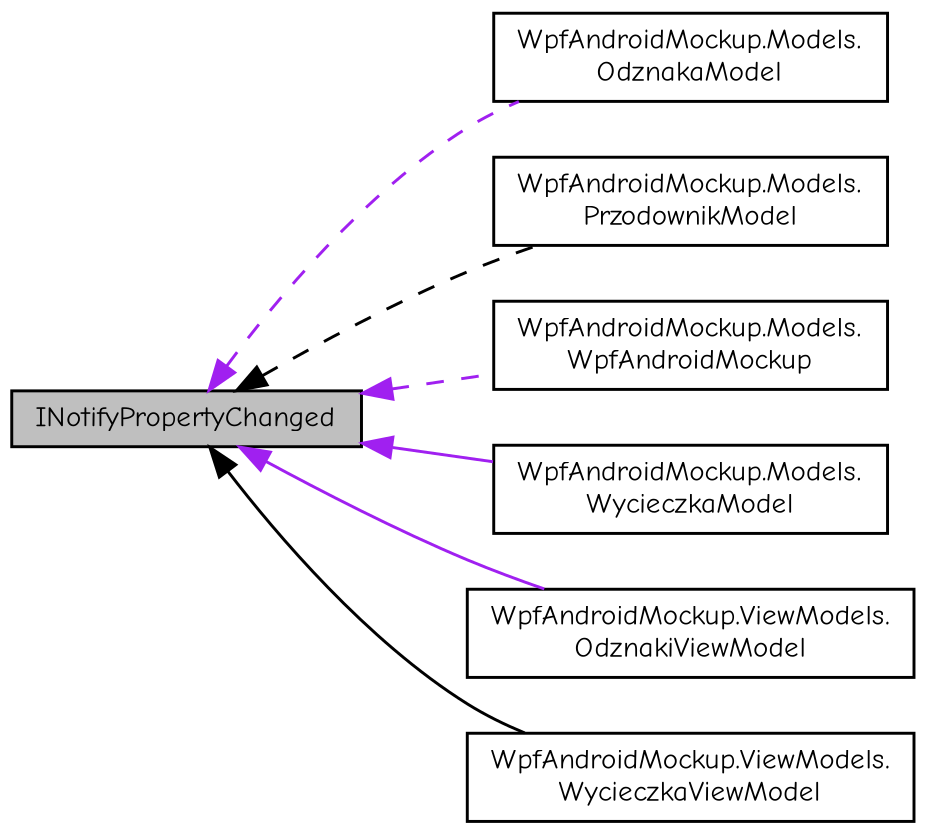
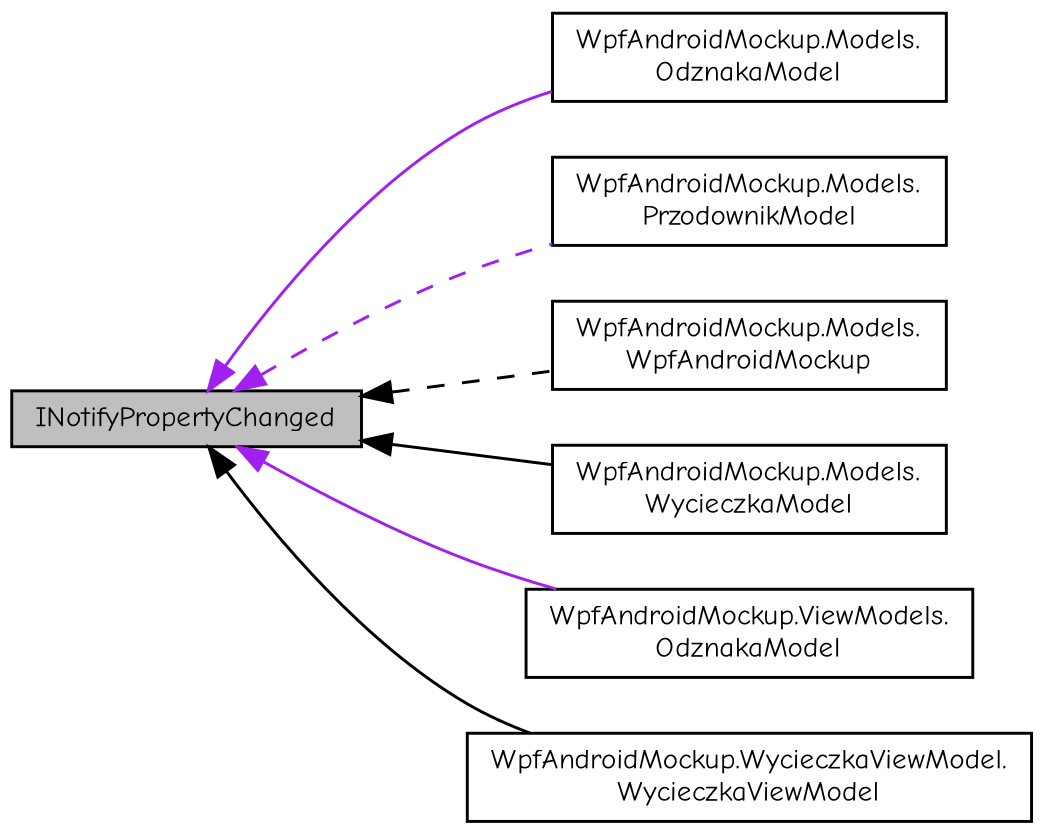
(357, 216) -> (368, 203)
(397, 304) -> (402, 300)
(442, 382) -> (472, 382)
(443, 455) -> (472, 455)
(691, 633) -> (749, 633)
(691, 777) -> (749, 777)
